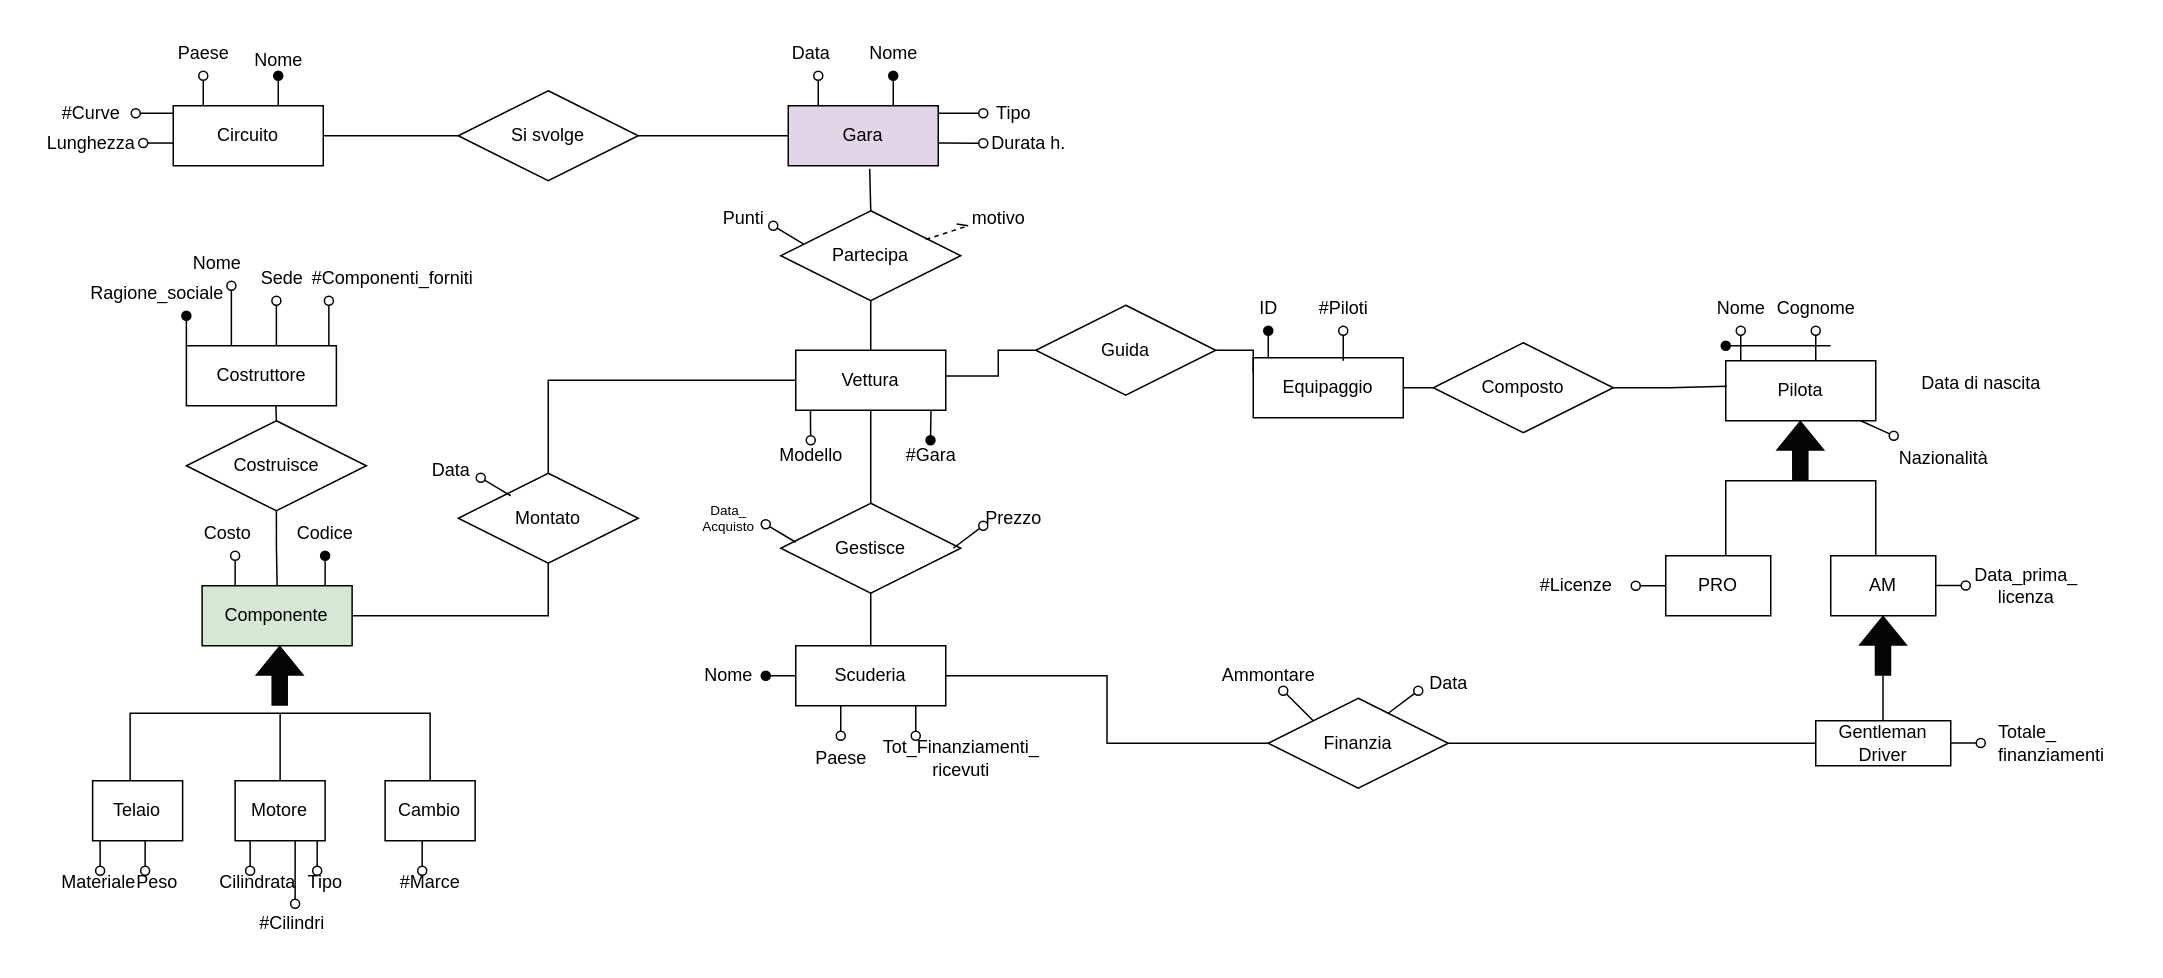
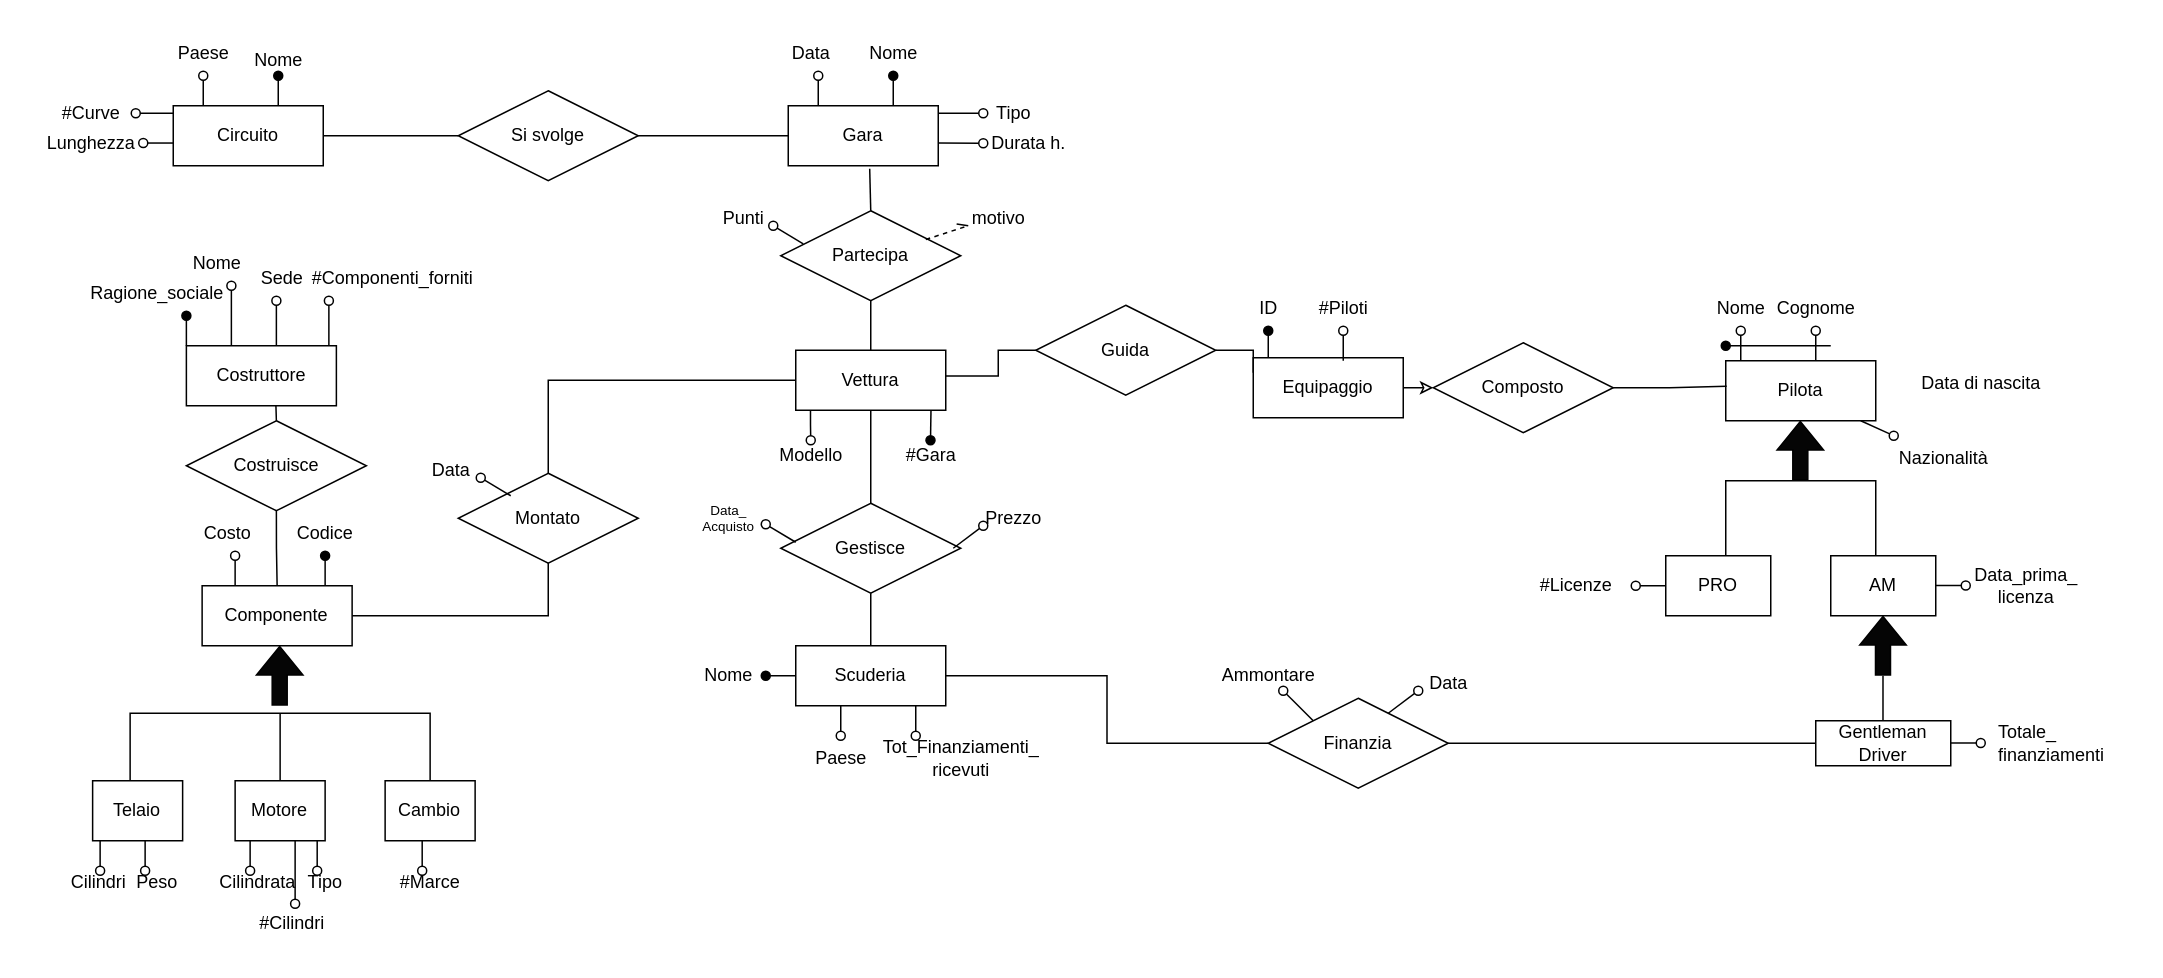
(863, 136) -> (863, 136)
(1426, 388) -> (1422, 388)
(277, 616) -> (277, 616)
(99, 883) -> (99, 883)
